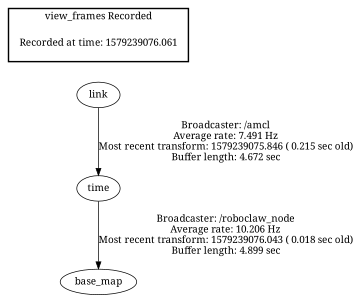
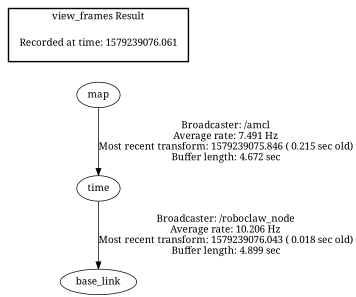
(98, 17) -> (98, 17)
(98, 95) -> (98, 95)
(98, 282) -> (98, 282)
